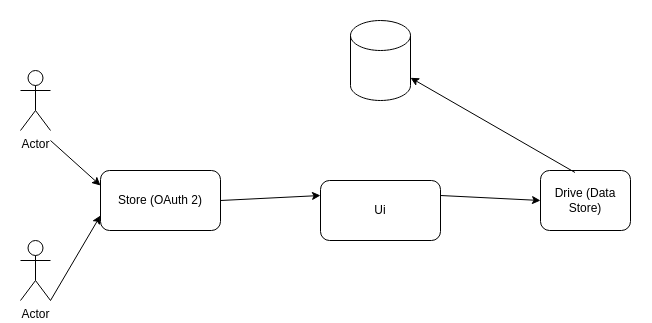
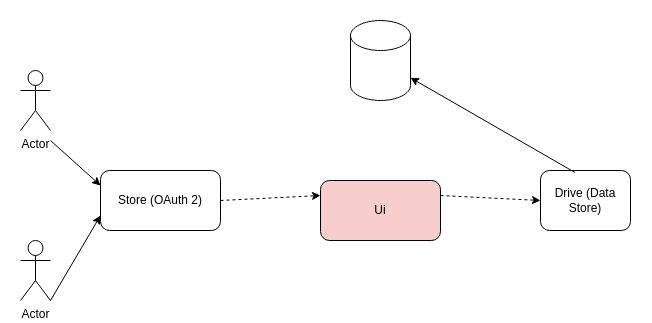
(266, 198) -> (266, 198)
(486, 198) -> (486, 198)
(381, 211) -> (381, 211)
